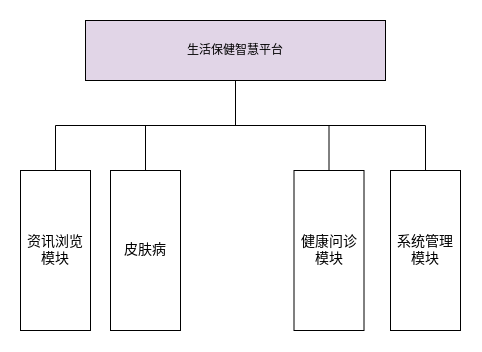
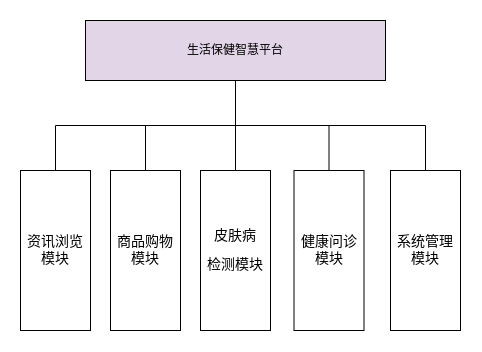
none -> (236, 150)
(146, 251) -> (146, 251)
none -> (236, 251)
